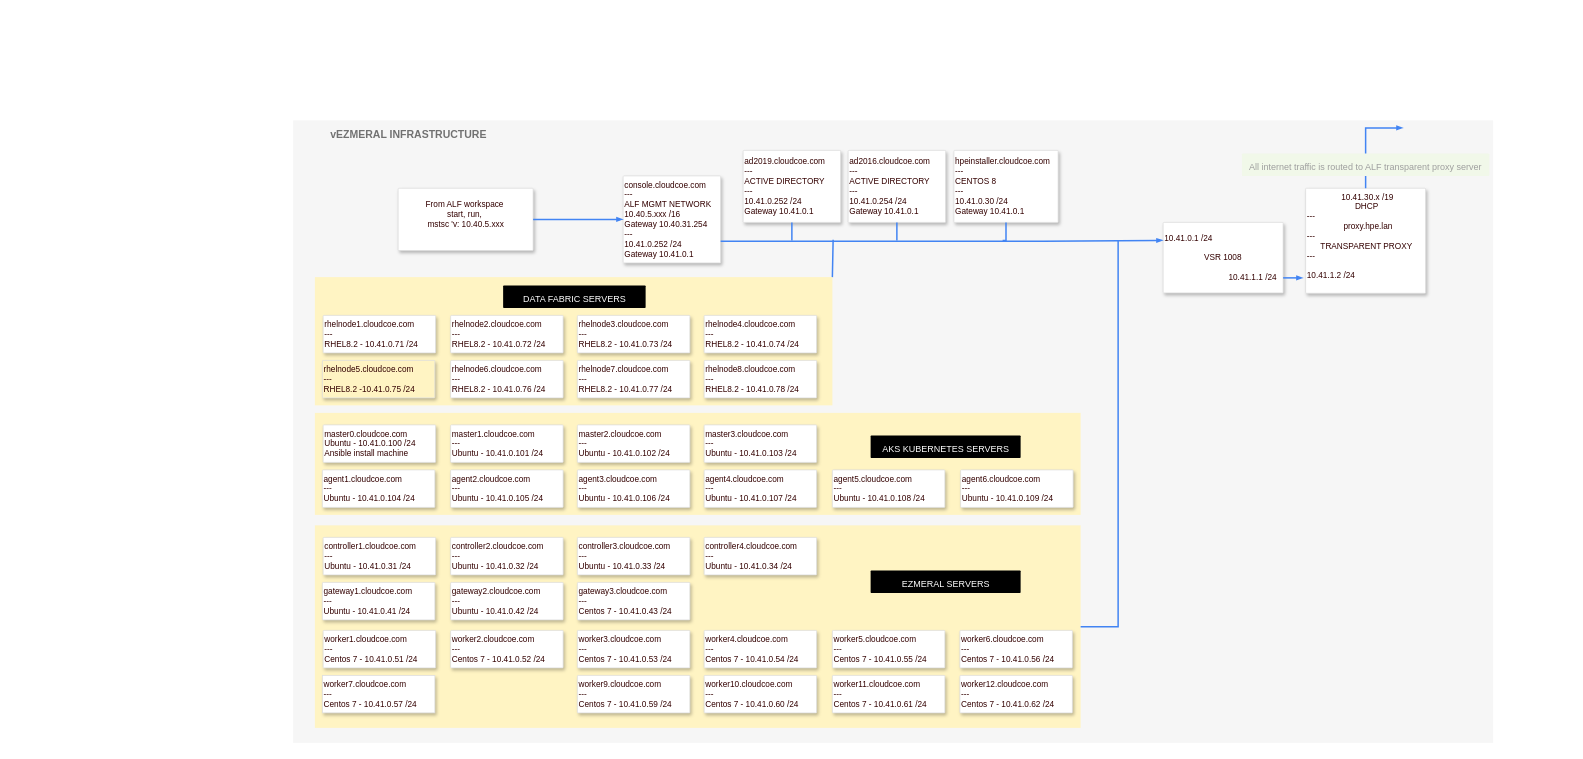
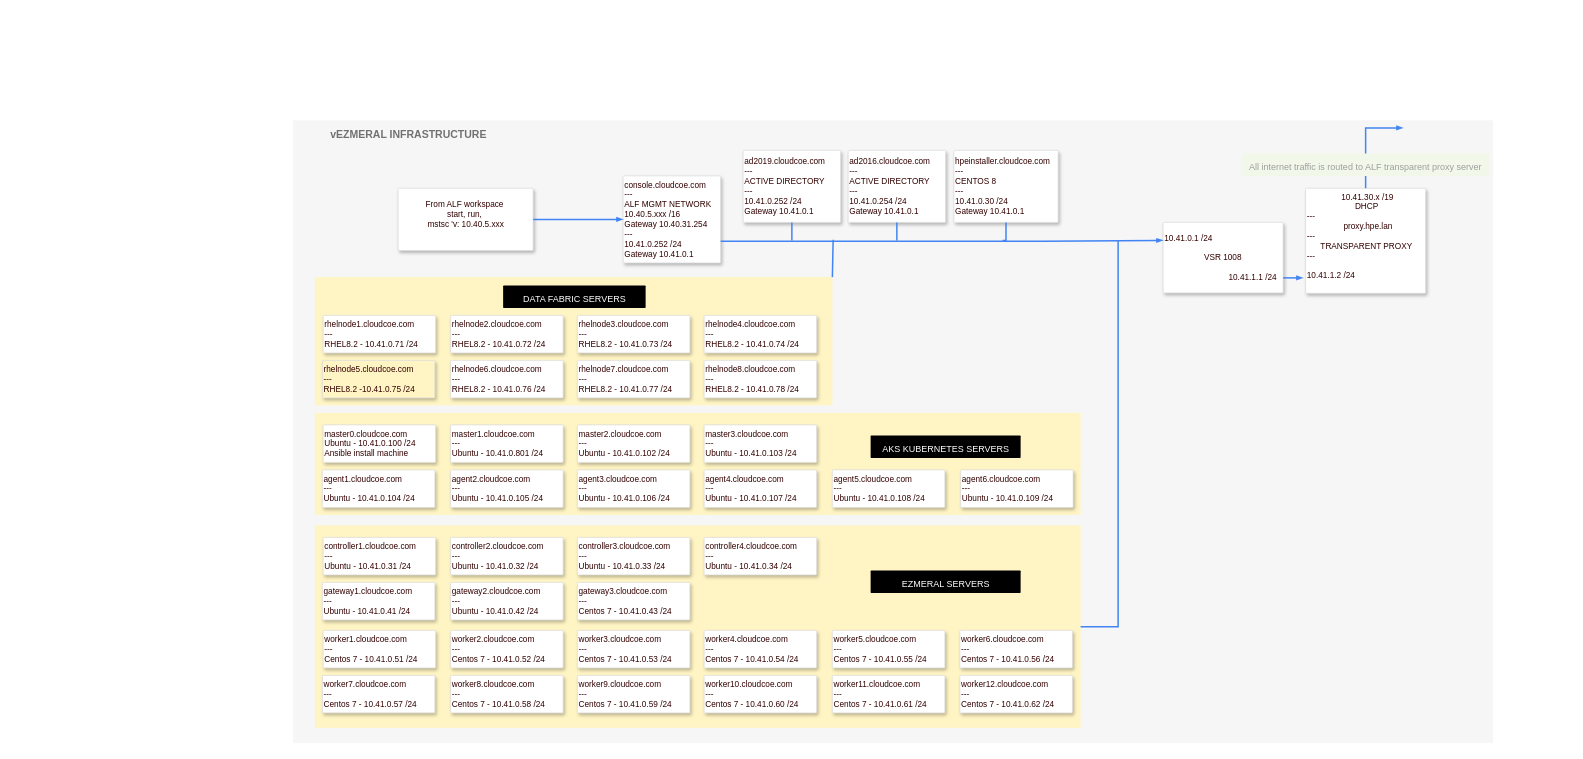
(502, 444) -> (502, 444)
none -> (507, 694)
